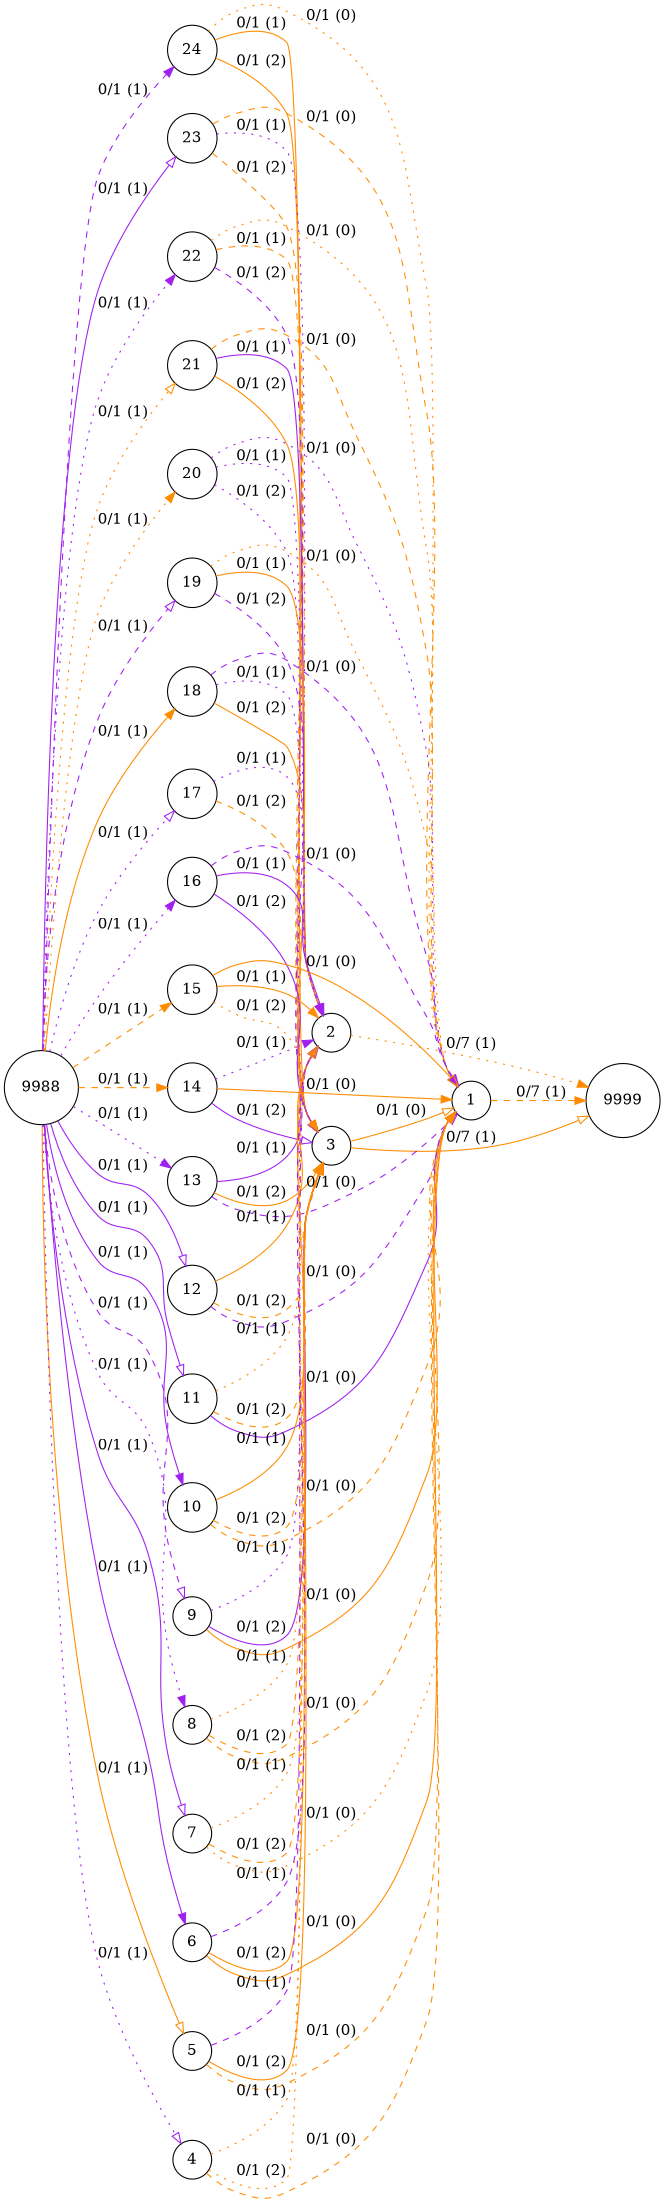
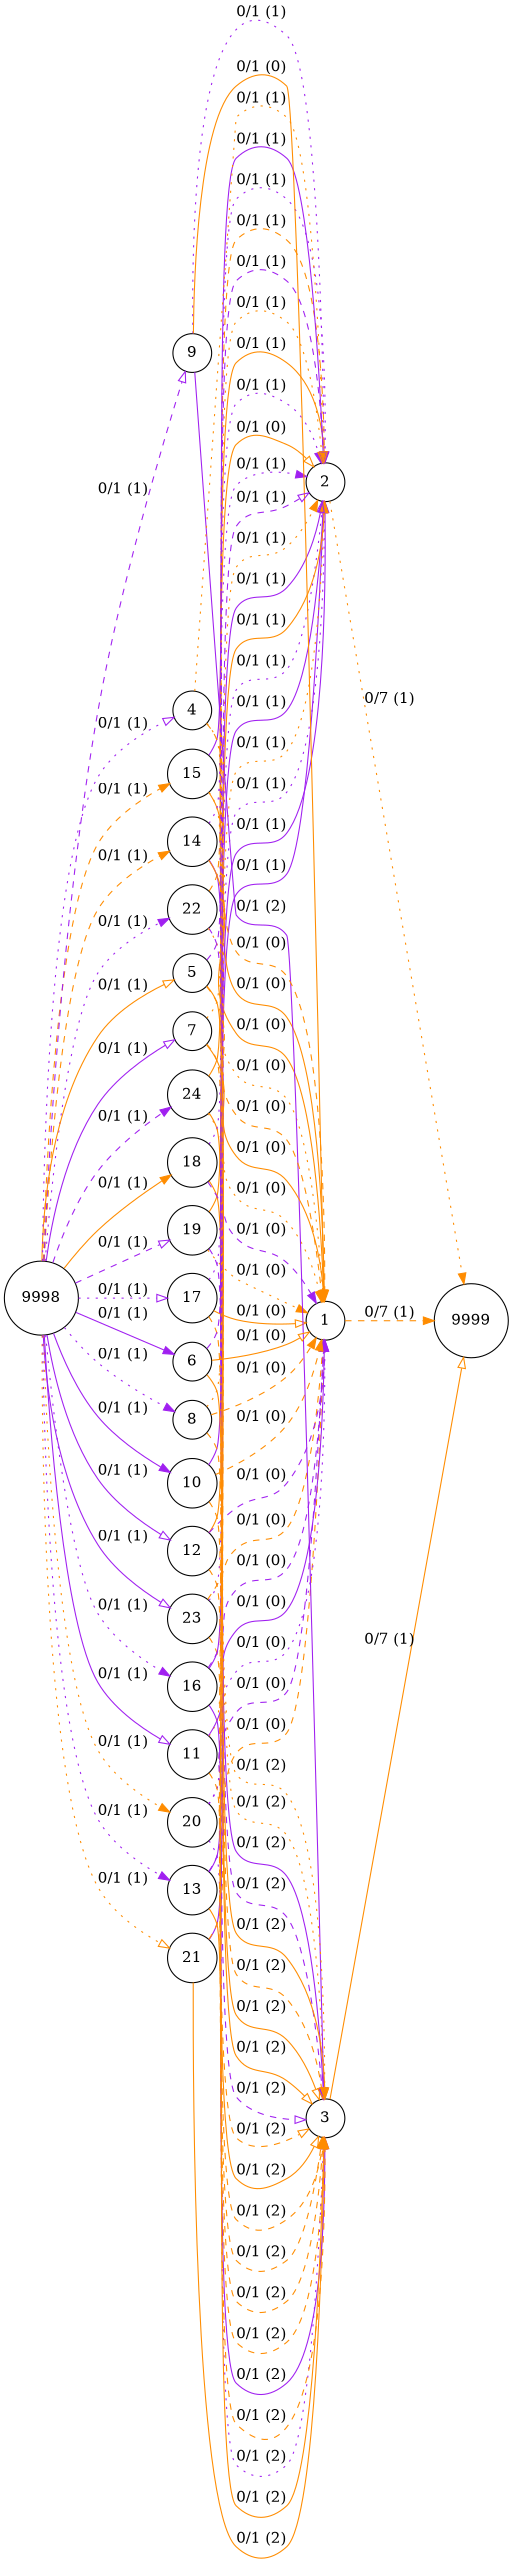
(261, 564) -> (261, 428)
(266, 988) -> (253, 148)
(41, 1088) -> (41, 1298)
(397, 1128) -> (253, 1323)
(303, 1296) -> (222, 967)
(425, 1698) -> (261, 1168)
